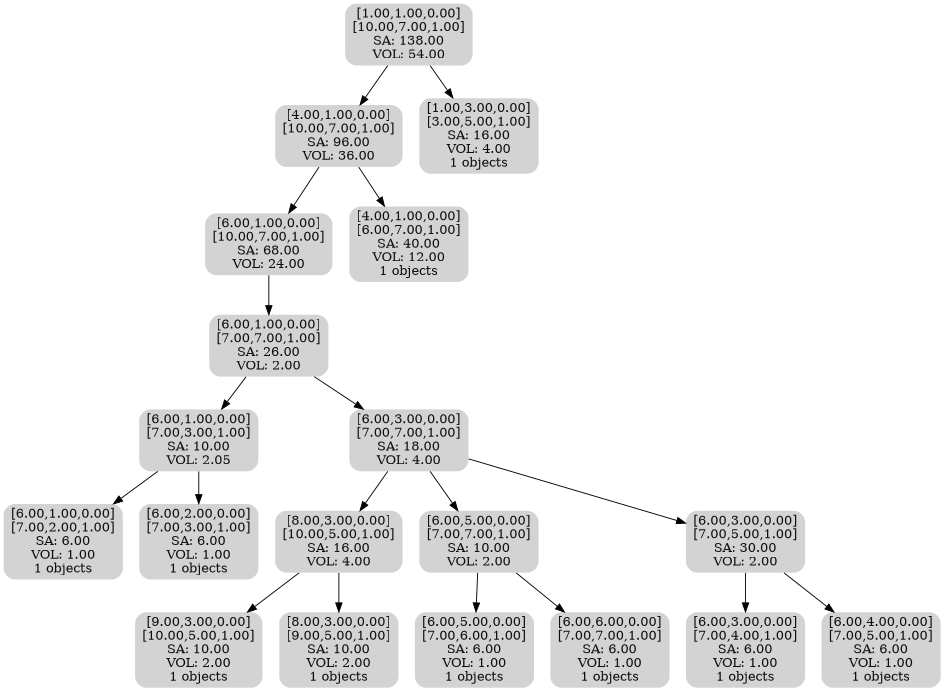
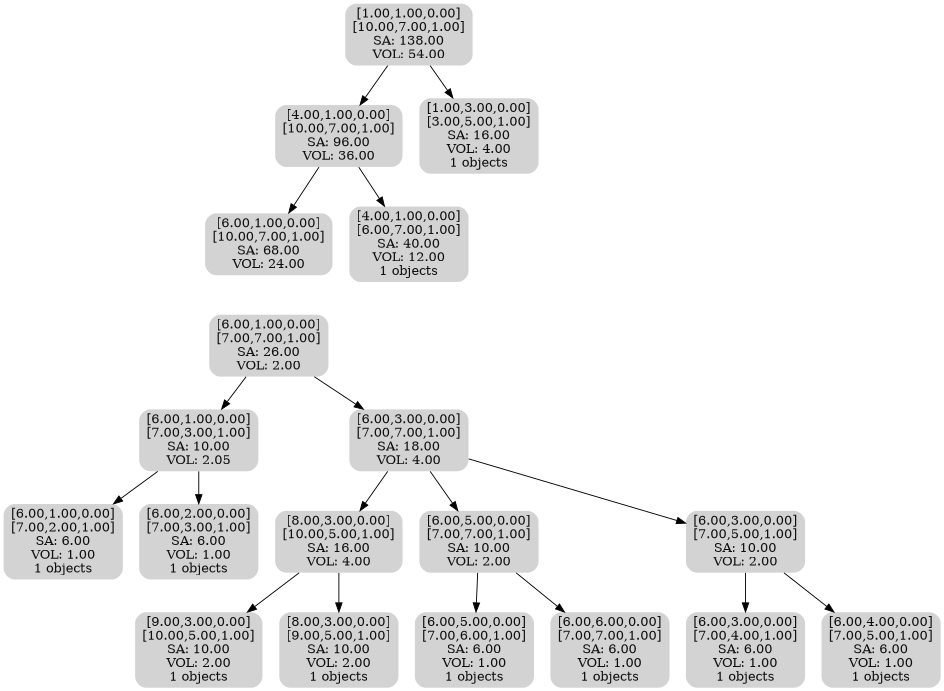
(269, 290) -> none
(746, 542) -> (746, 542)
